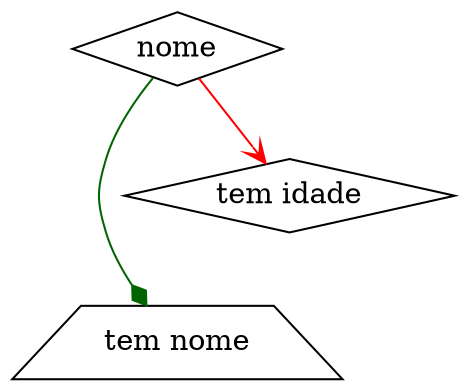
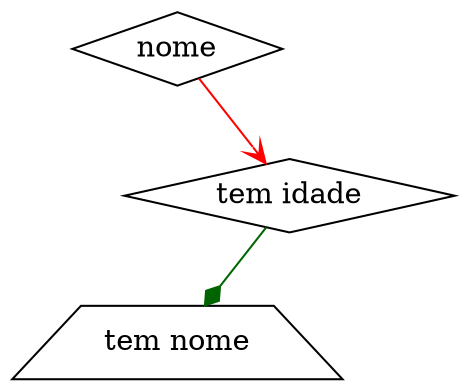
(101, 178) -> (243, 257)
